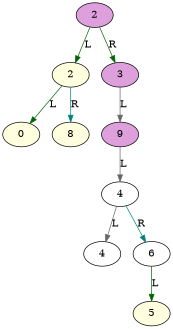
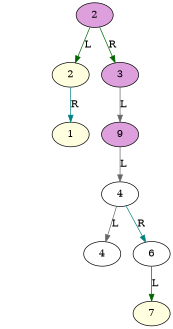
(21, 134) -> none
(71, 134) -> (71, 134)
(152, 314) -> (152, 314)
